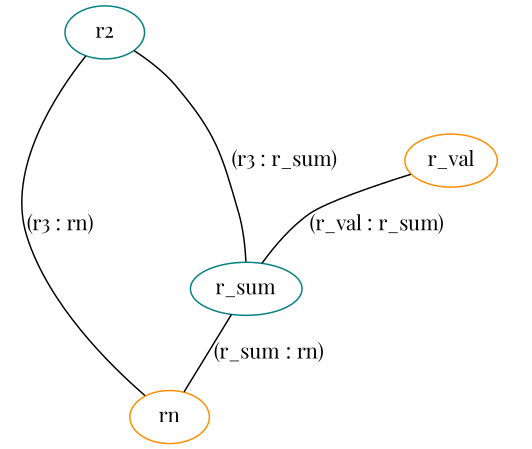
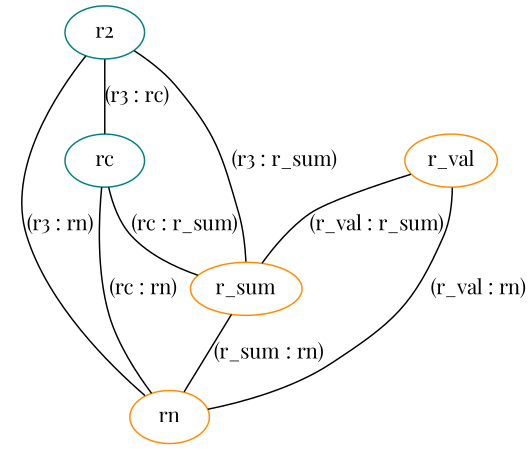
none -> (105, 161)
(246, 289) -> (246, 289)
none -> (368, 338)
